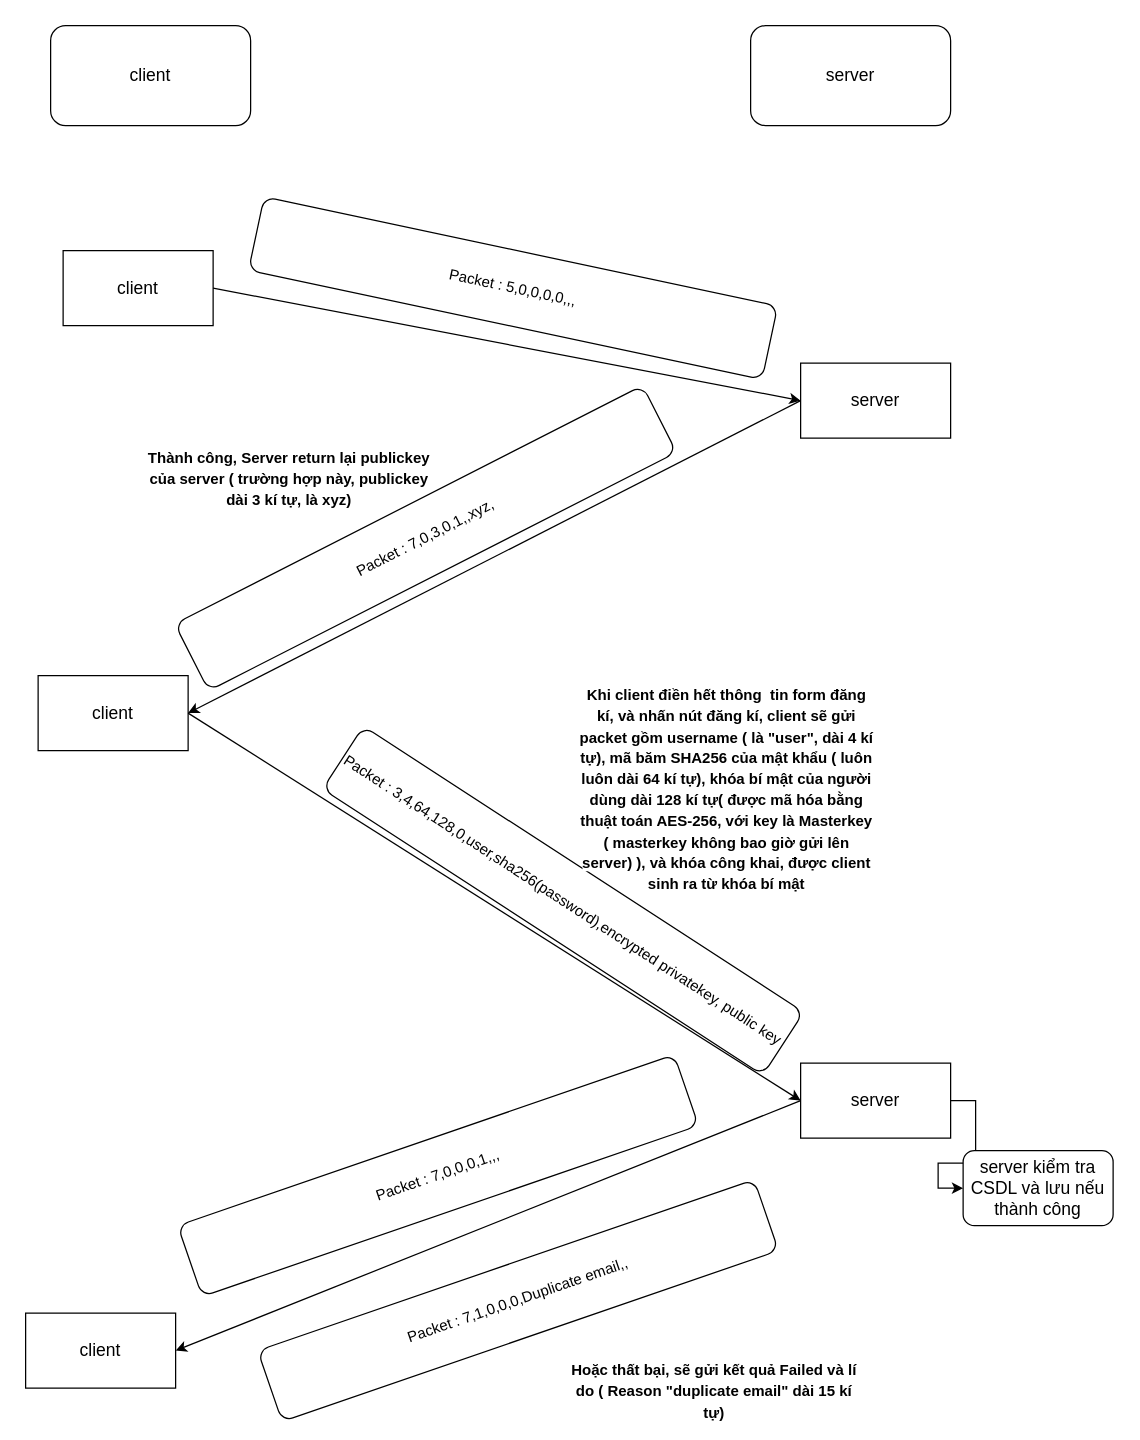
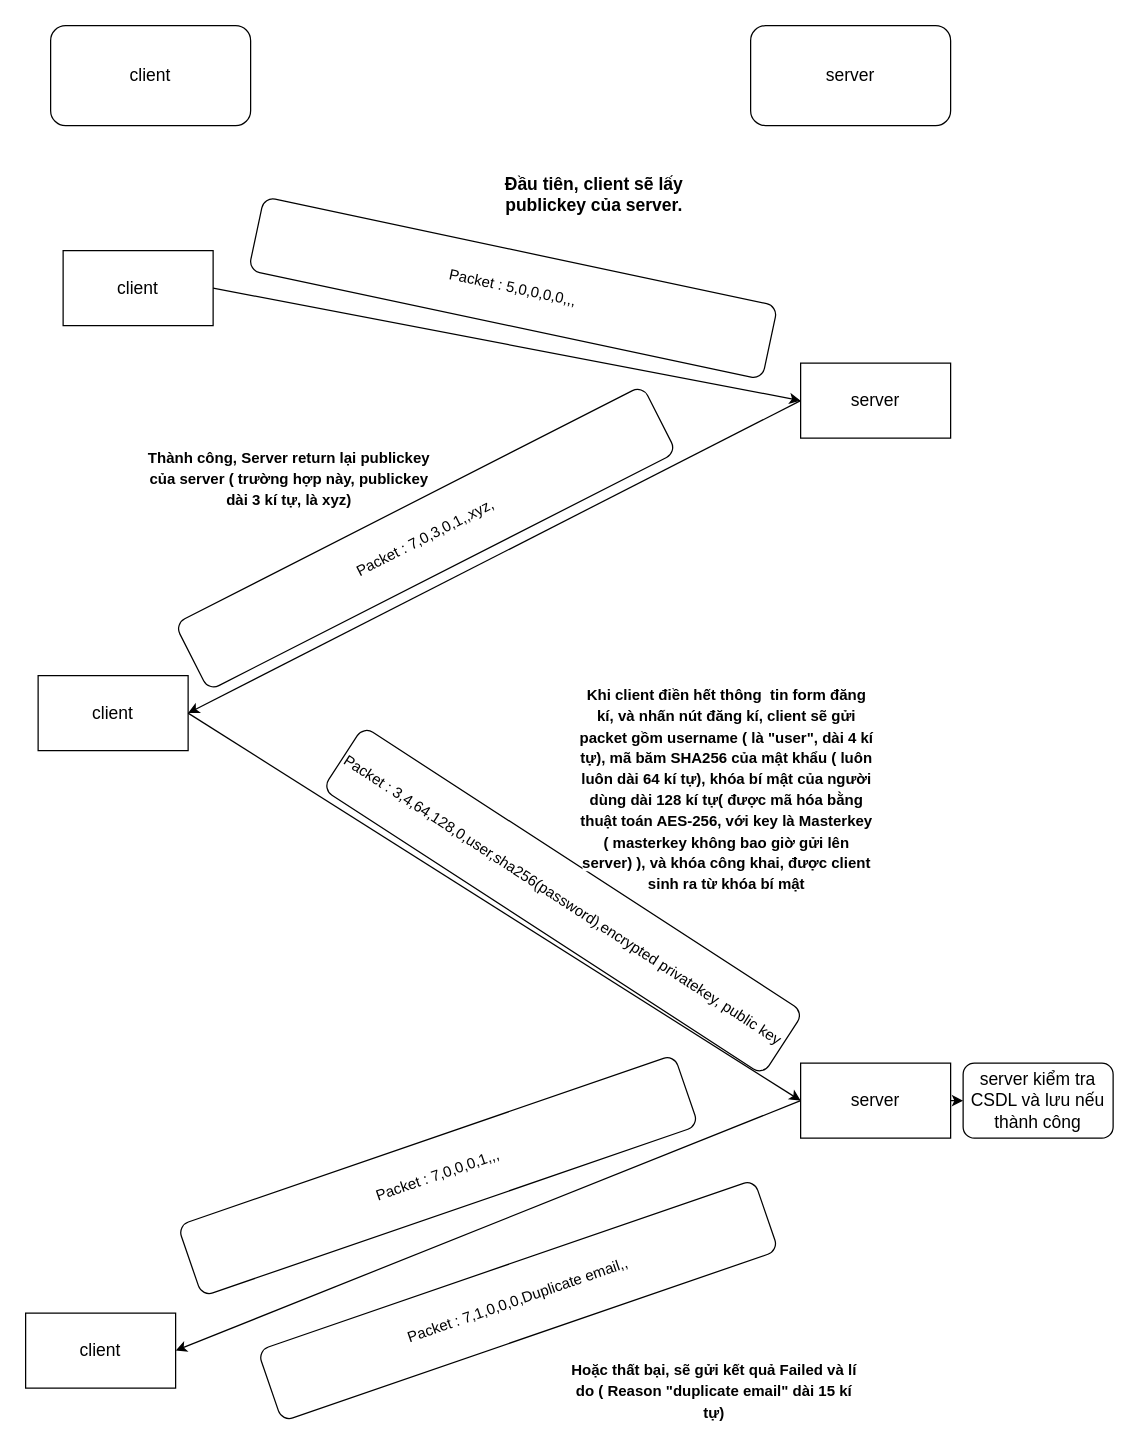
none -> (594, 194)
(1038, 1188) -> (1038, 1101)
